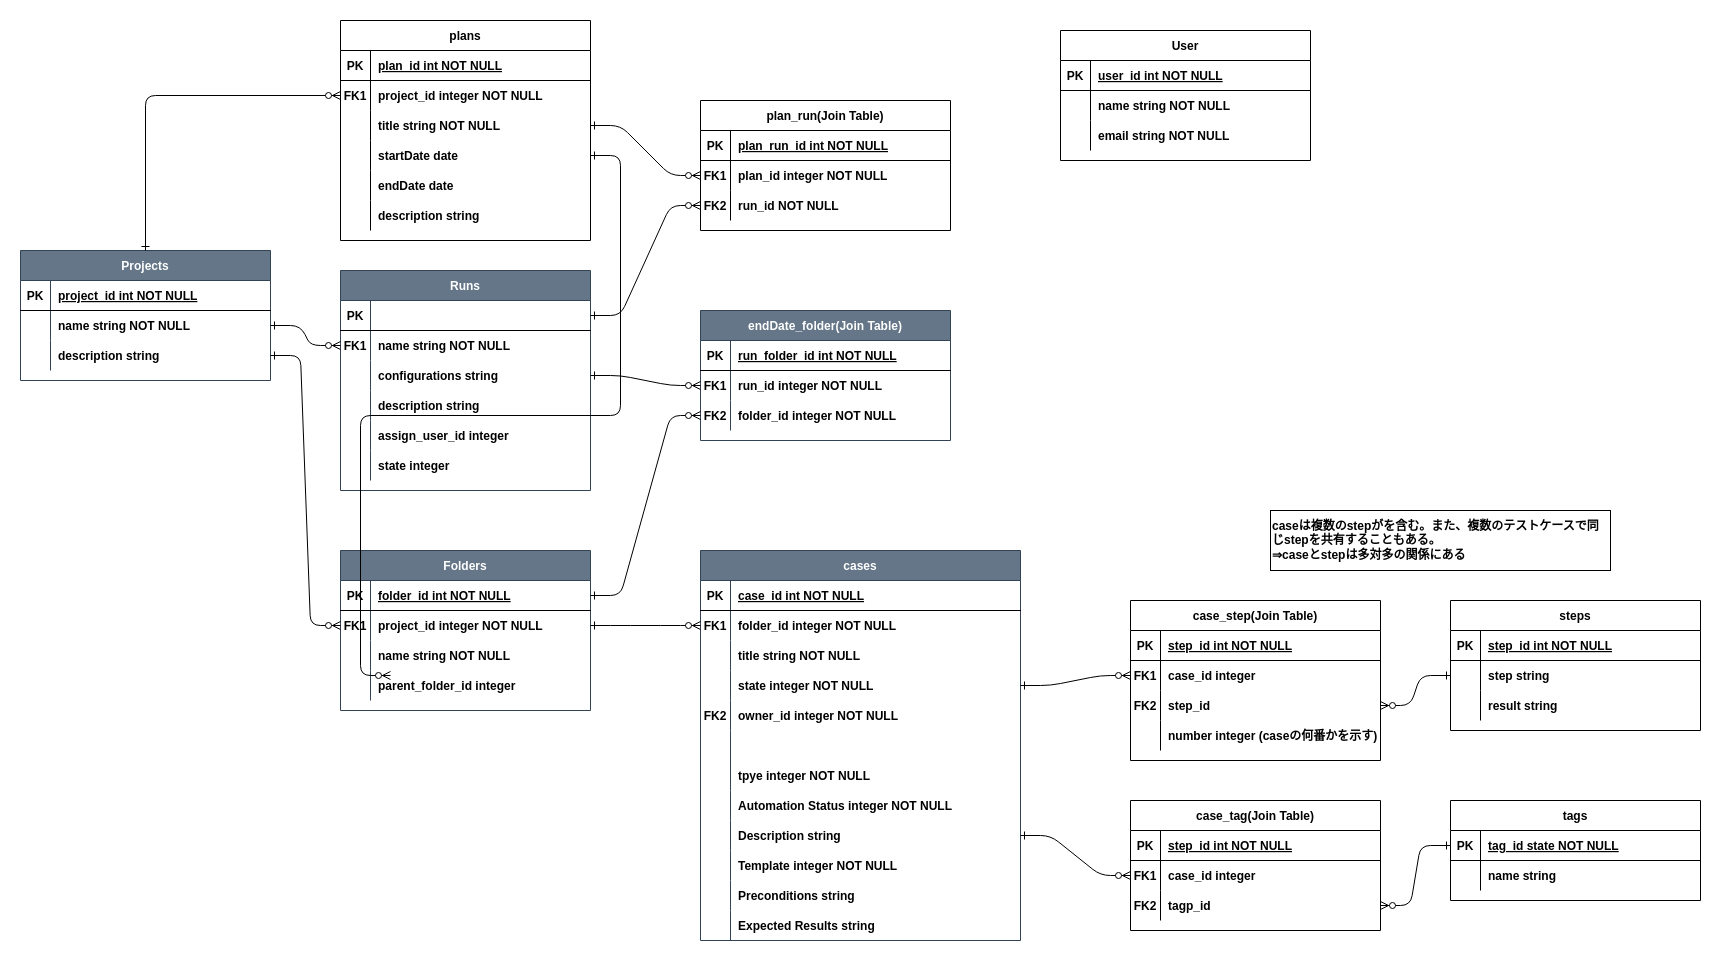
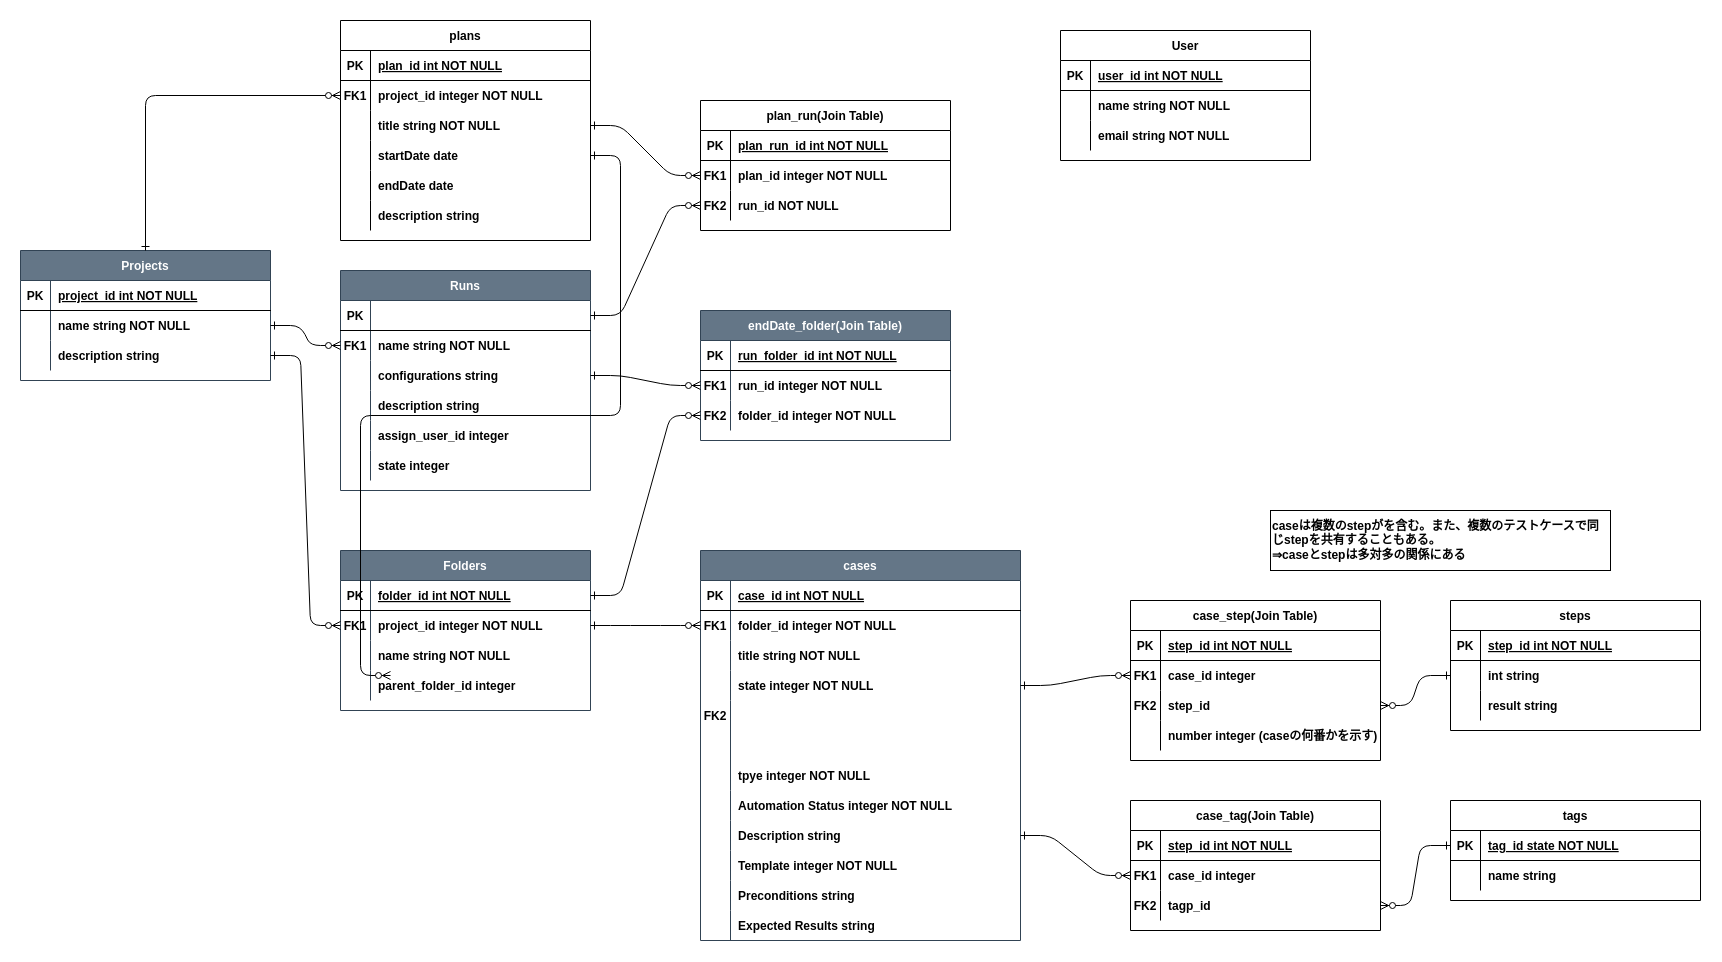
(1522, 676) -> (1517, 676)
(876, 716) -> none
